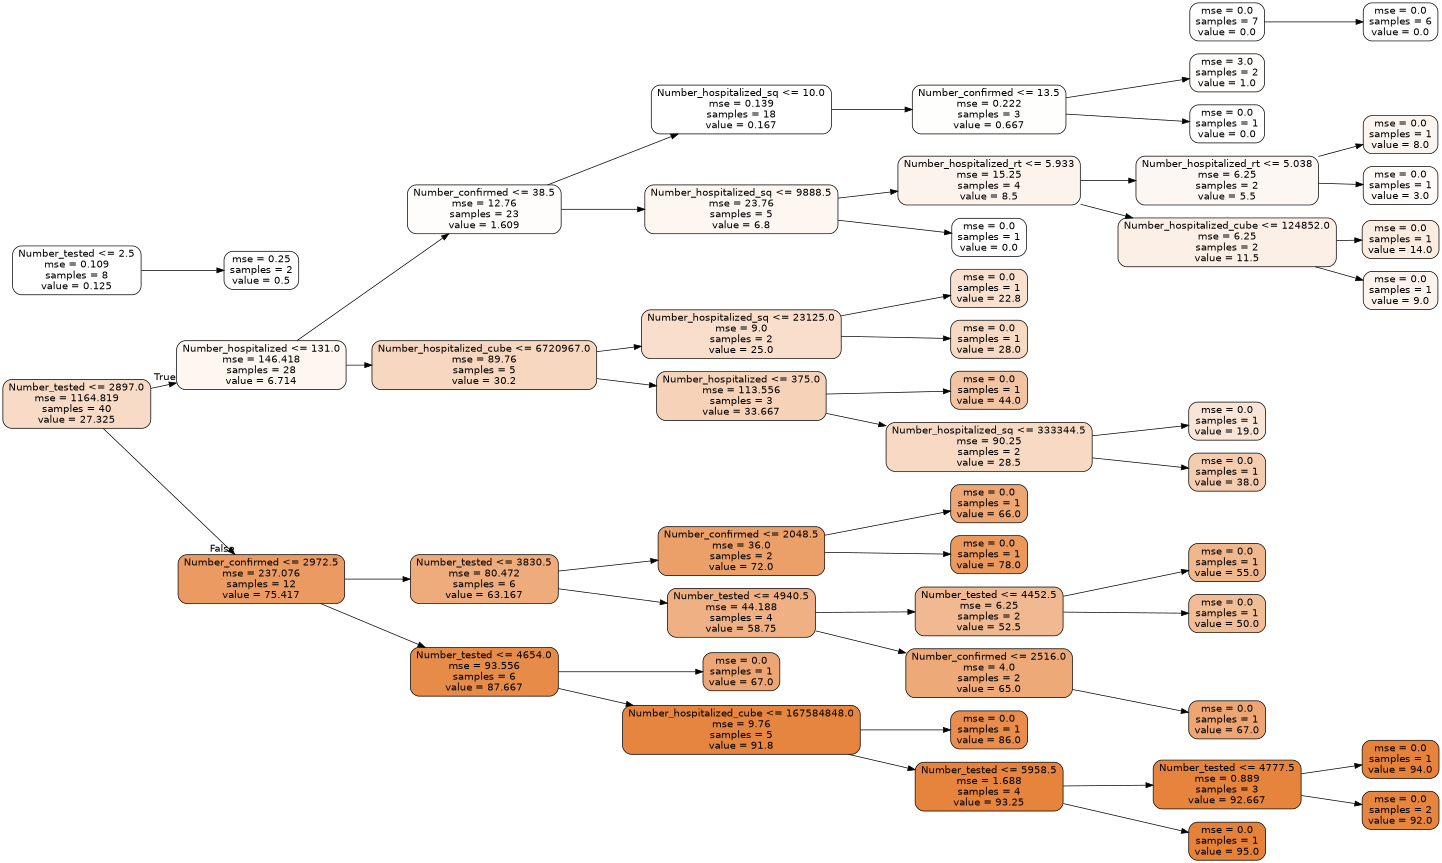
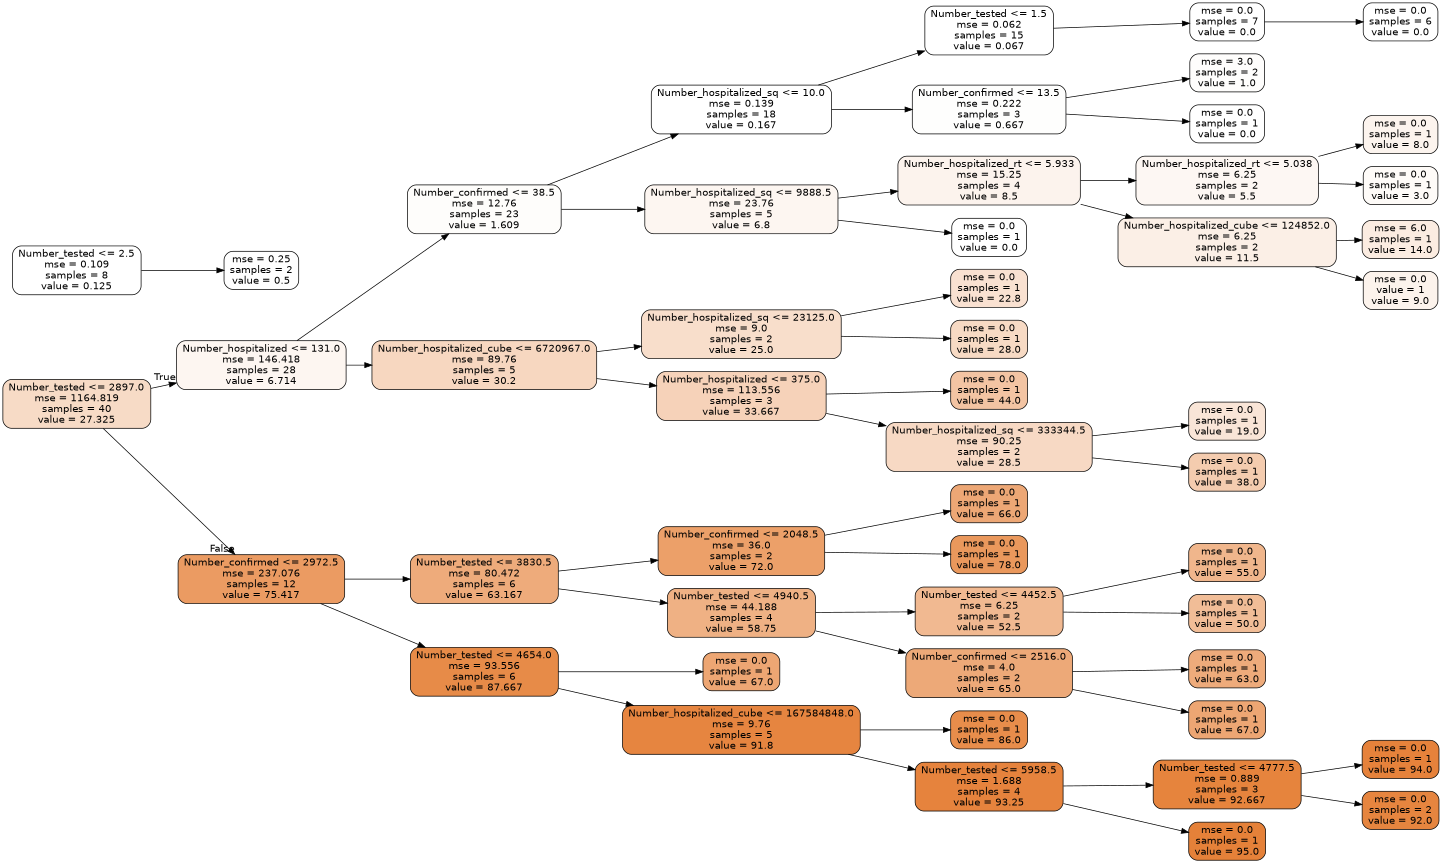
none -> (989, 31)
(1401, 239) -> (1401, 239)
(1401, 290) -> (1401, 290)
none -> (1227, 669)
